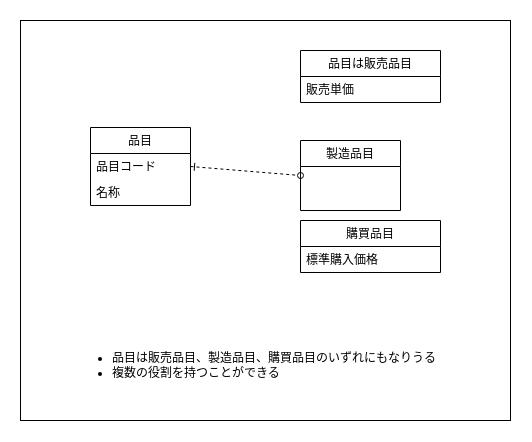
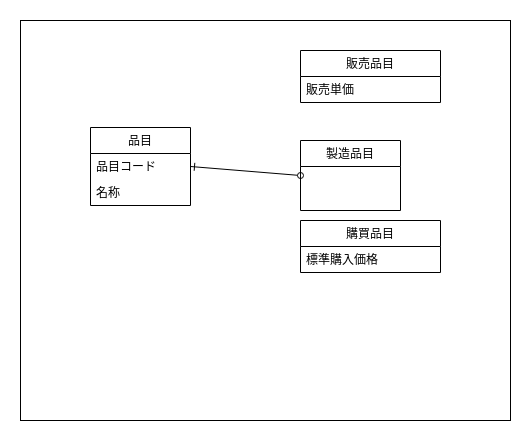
(370, 64) -> (370, 64)
(245, 171) -> (245, 171)
(276, 366) -> none
